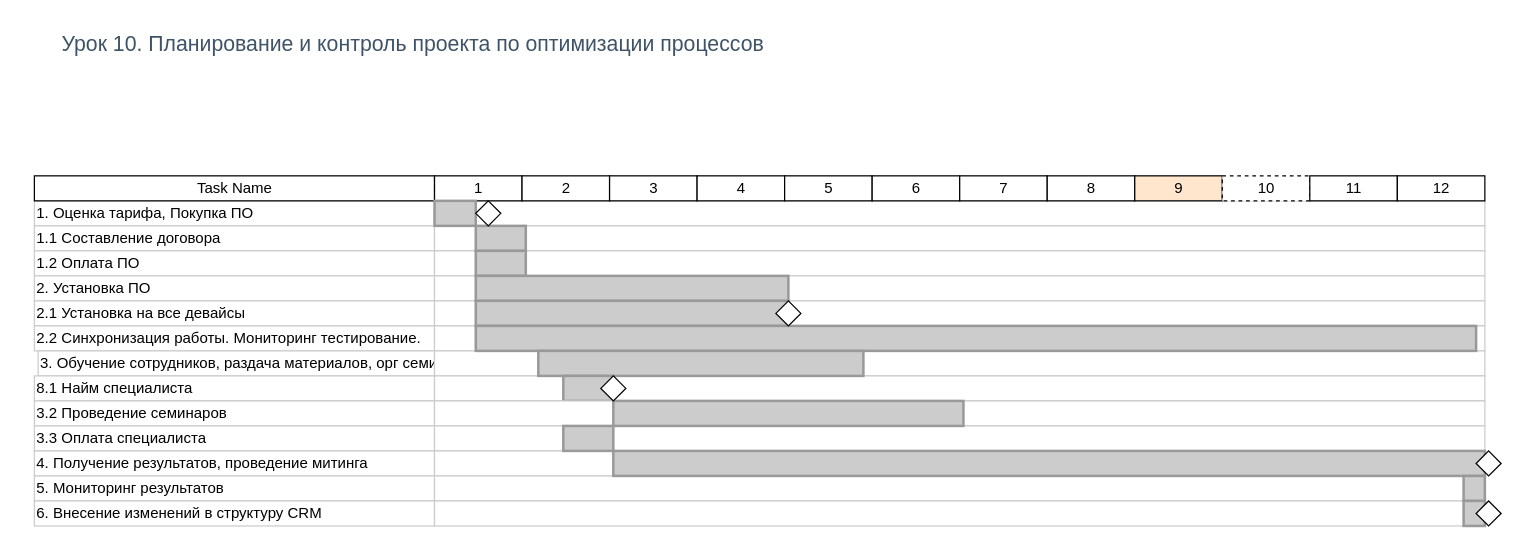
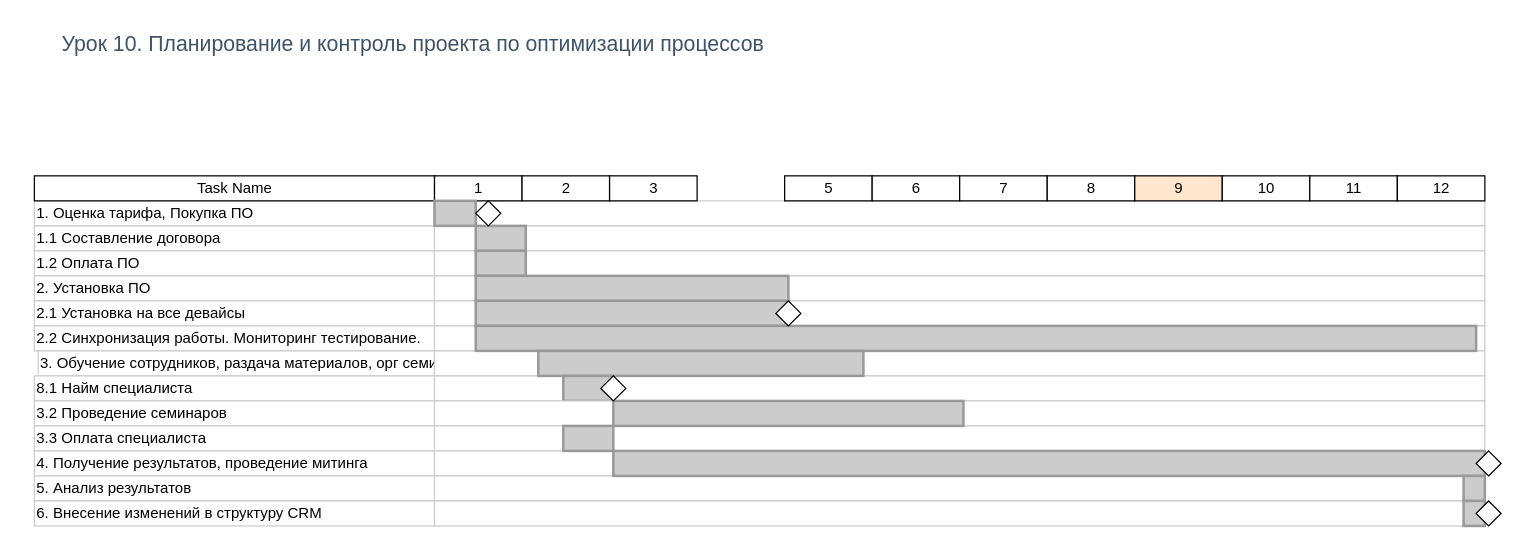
(741, 188) -> none
(1266, 188) -> (1266, 188)
(136, 488) -> (119, 488)
